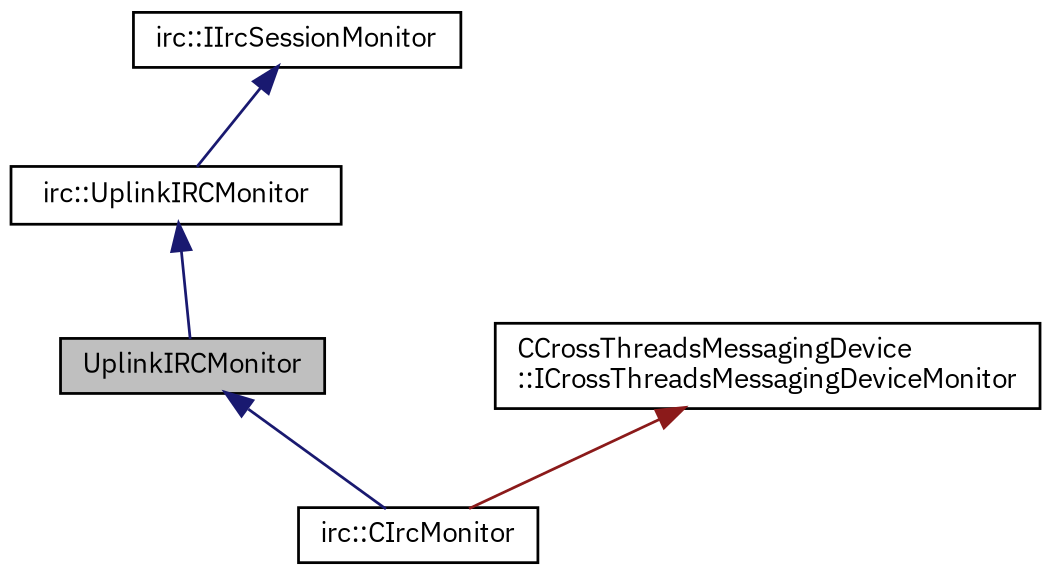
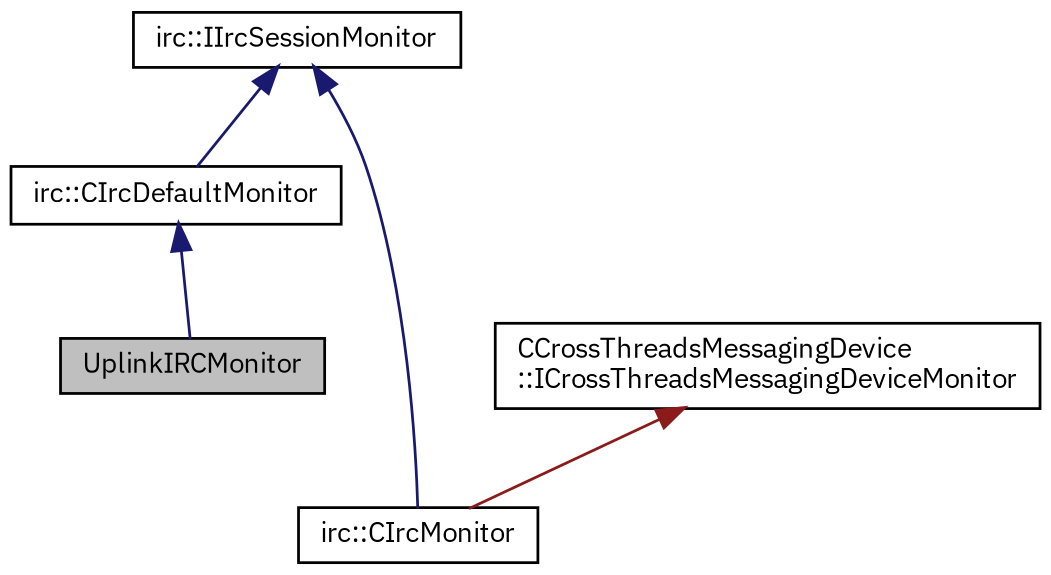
(176, 195) -> (176, 195)
(317, 459) -> (397, 293)
